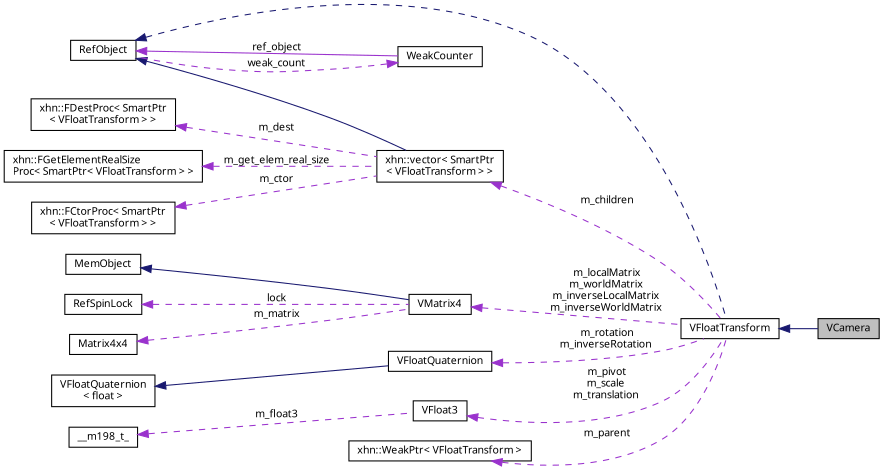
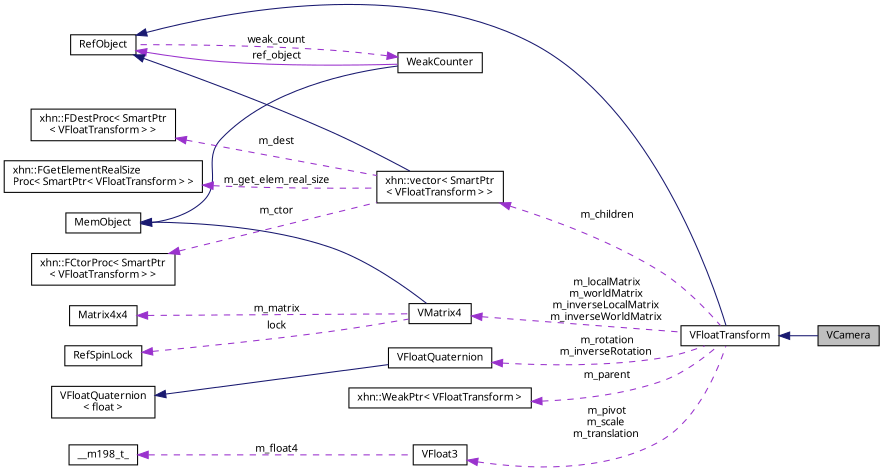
(512, 30) -> (512, 35)
none -> (248, 116)
(276, 415) -> (276, 449)
